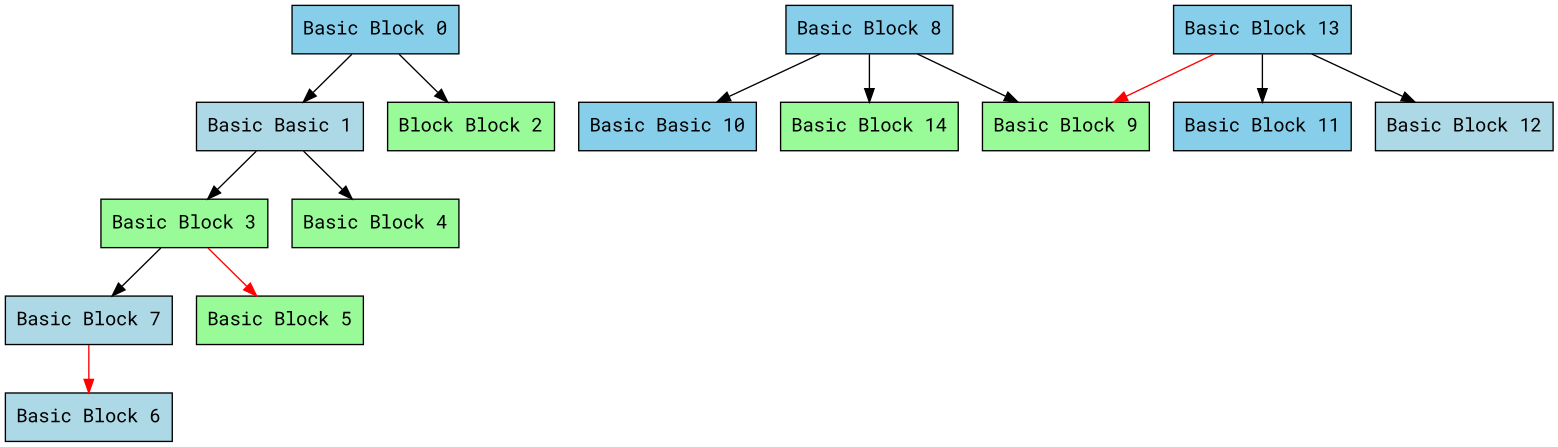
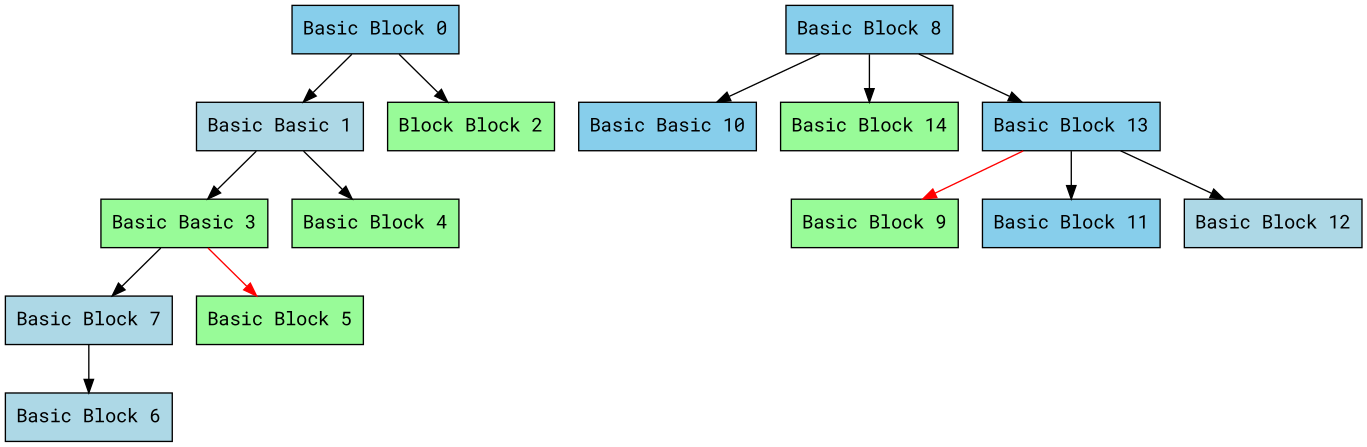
(962, 75) -> (964, 75)
(184, 223) -> (184, 223)
(89, 362) -> (89, 362)
